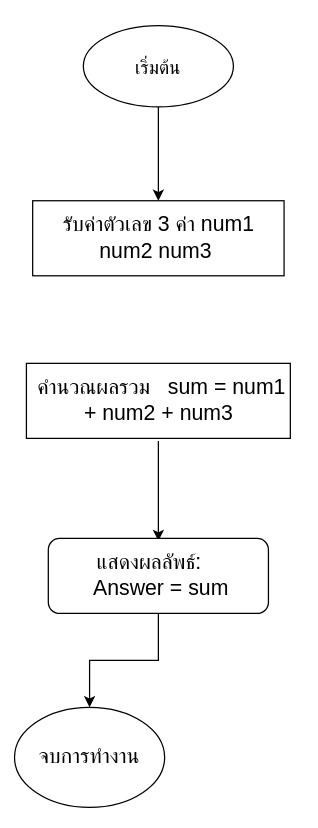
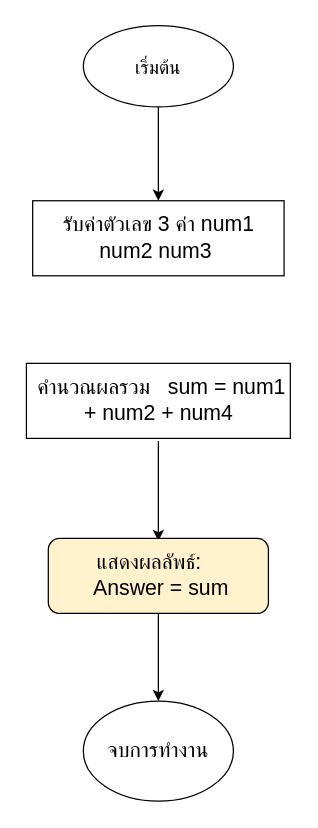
(159, 401) -> (159, 401)
(158, 576) -> (158, 576)
(89, 757) -> (158, 751)
